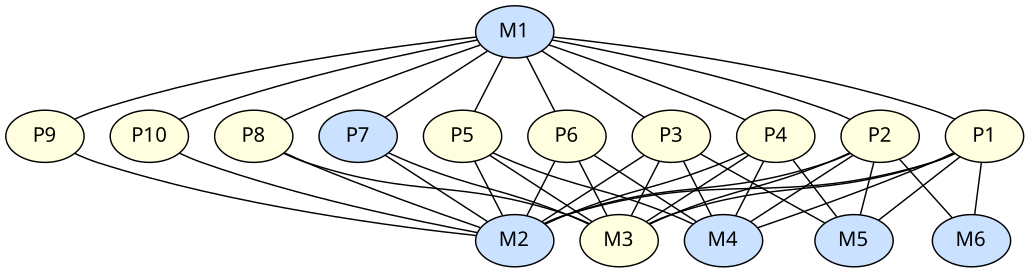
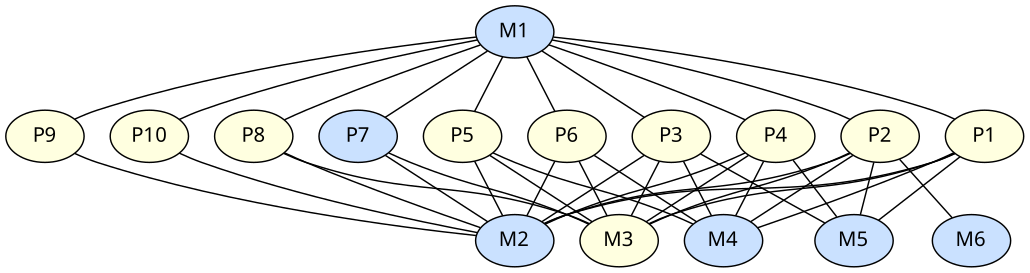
(978, 188) -> none
